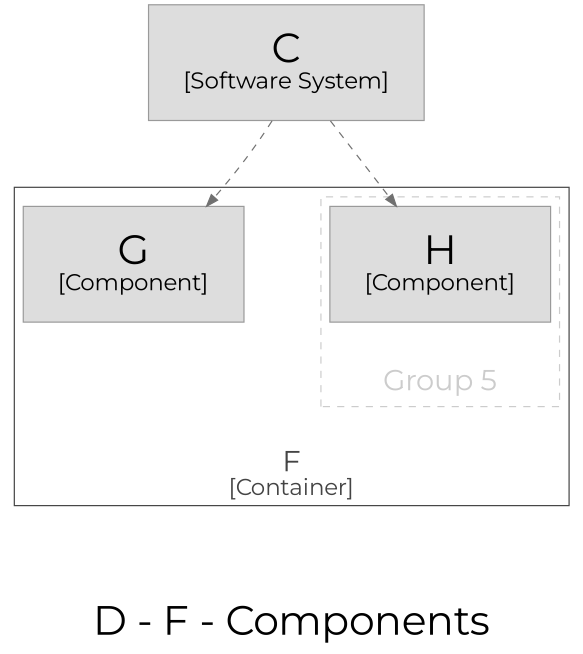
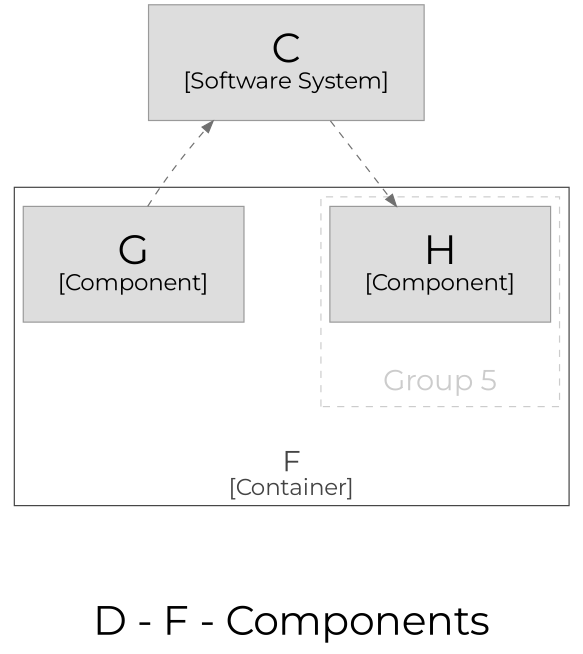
(245, 160) -> (175, 167)
